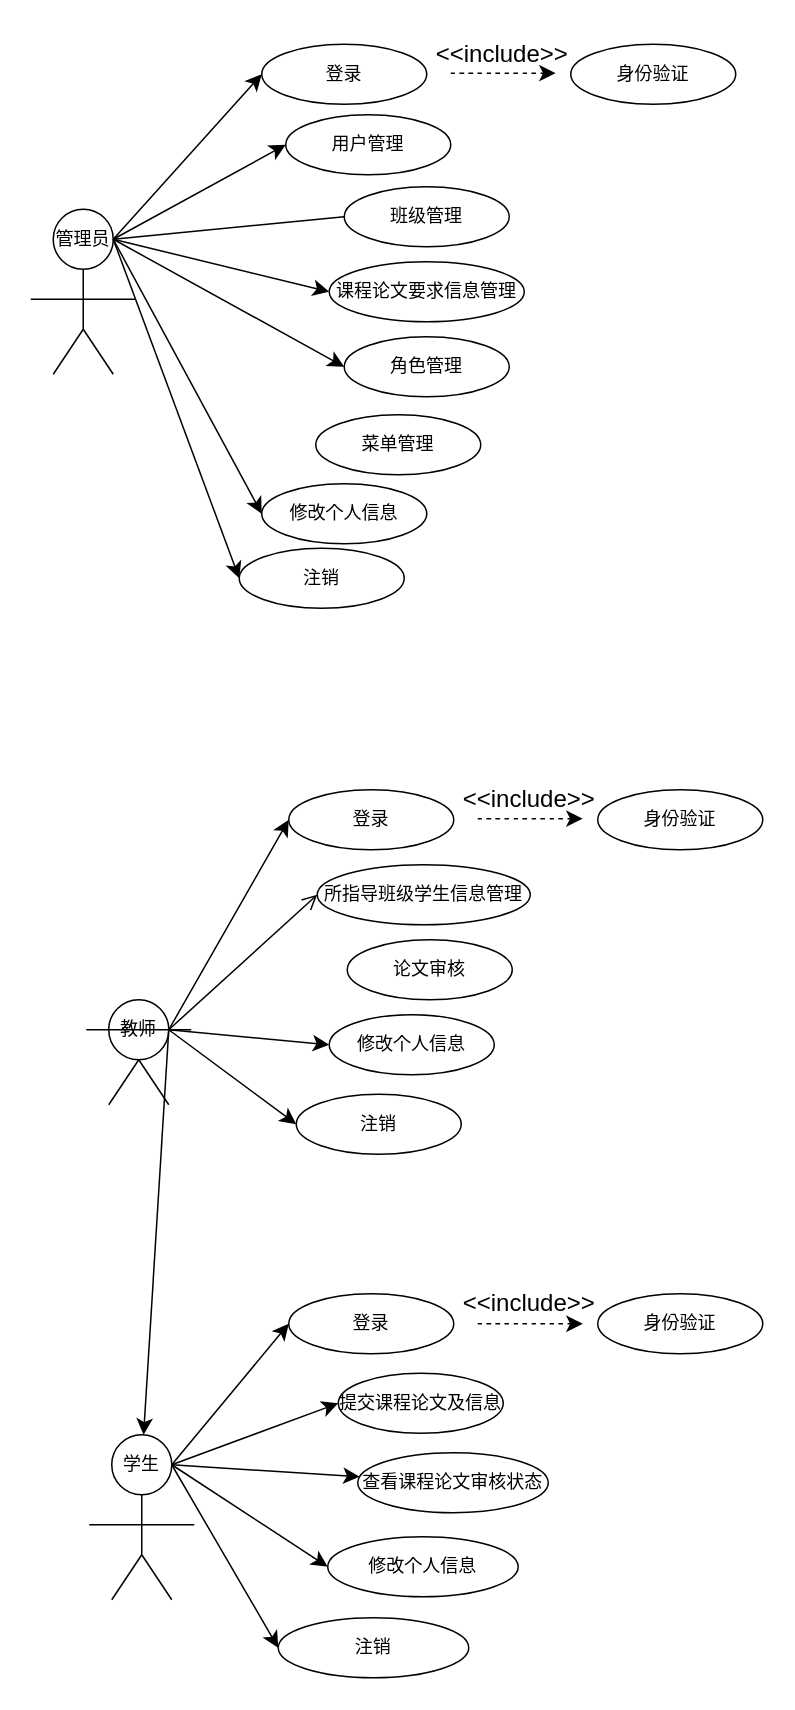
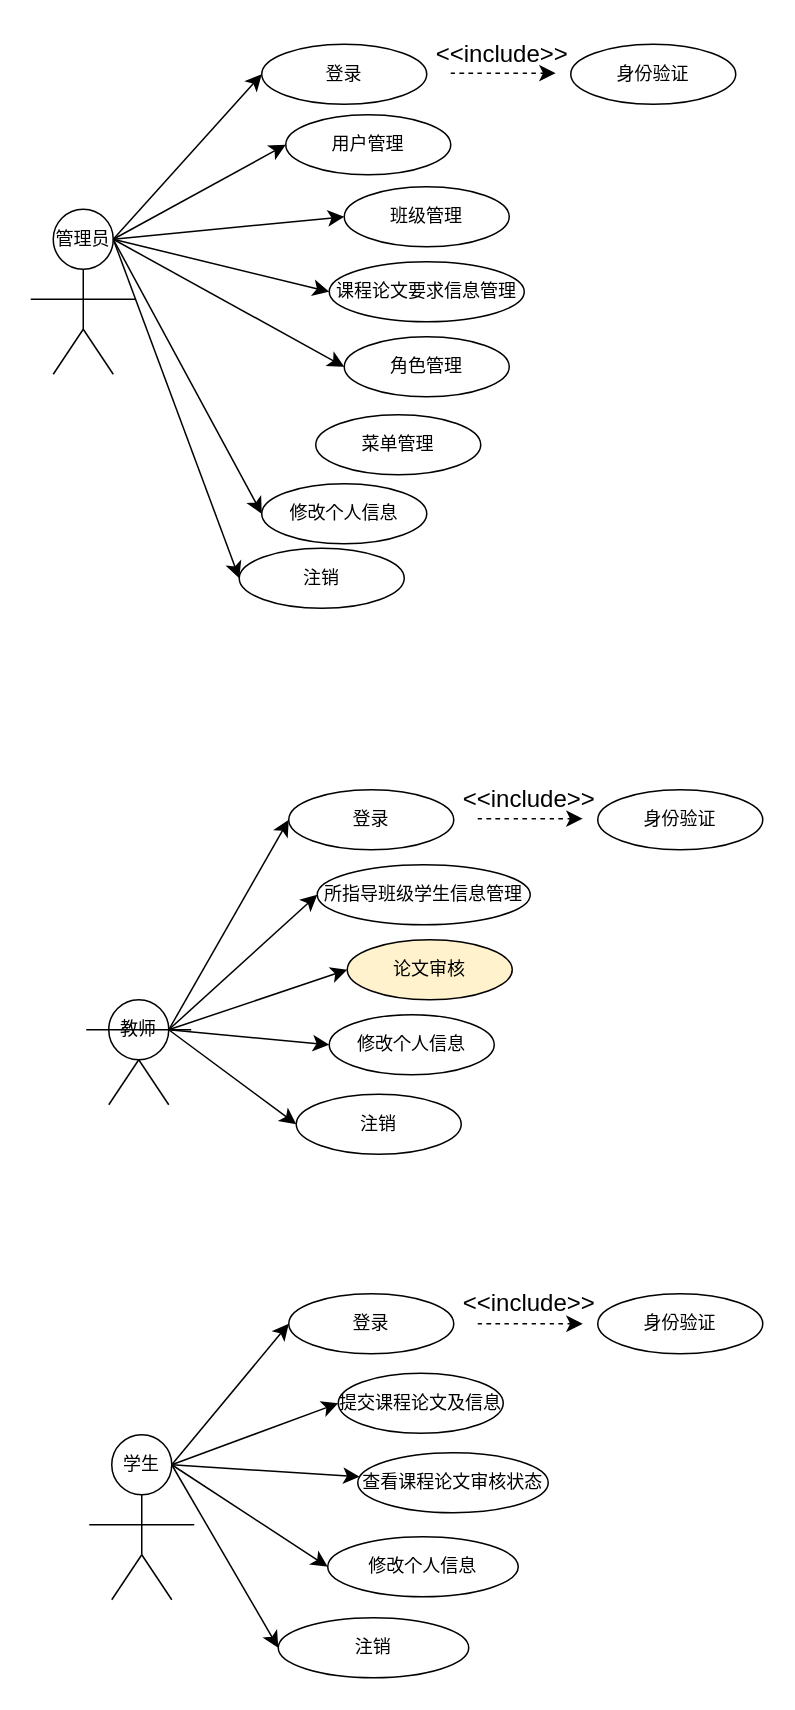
(335, 218) -> (330, 218)
(310, 901) -> (307, 904)
(430, 970) -> (430, 970)
(156, 1229) -> (257, 1000)
